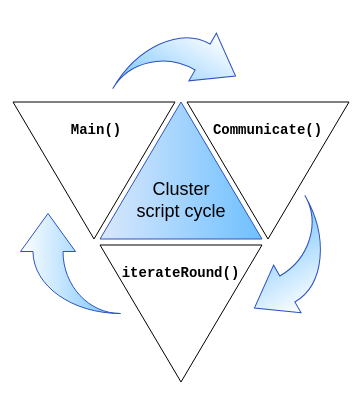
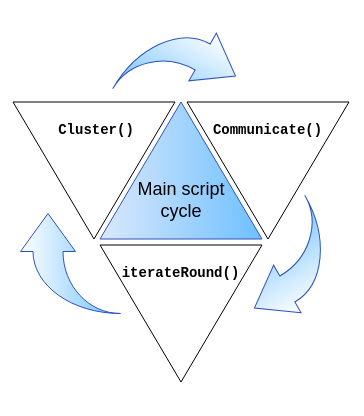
(97, 131) -> (97, 131)
(182, 201) -> (182, 201)
